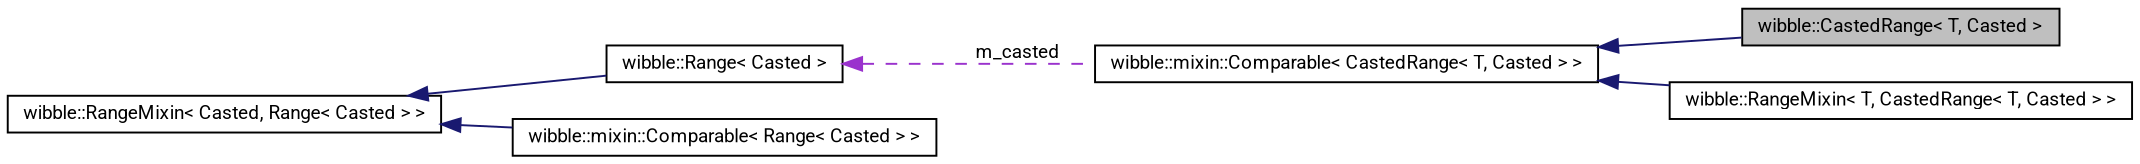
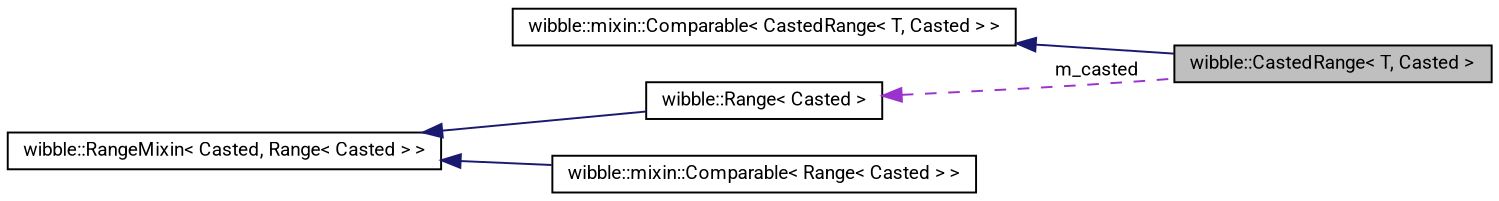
(978, 64) -> (1038, 88)
(1901, 101) -> none
